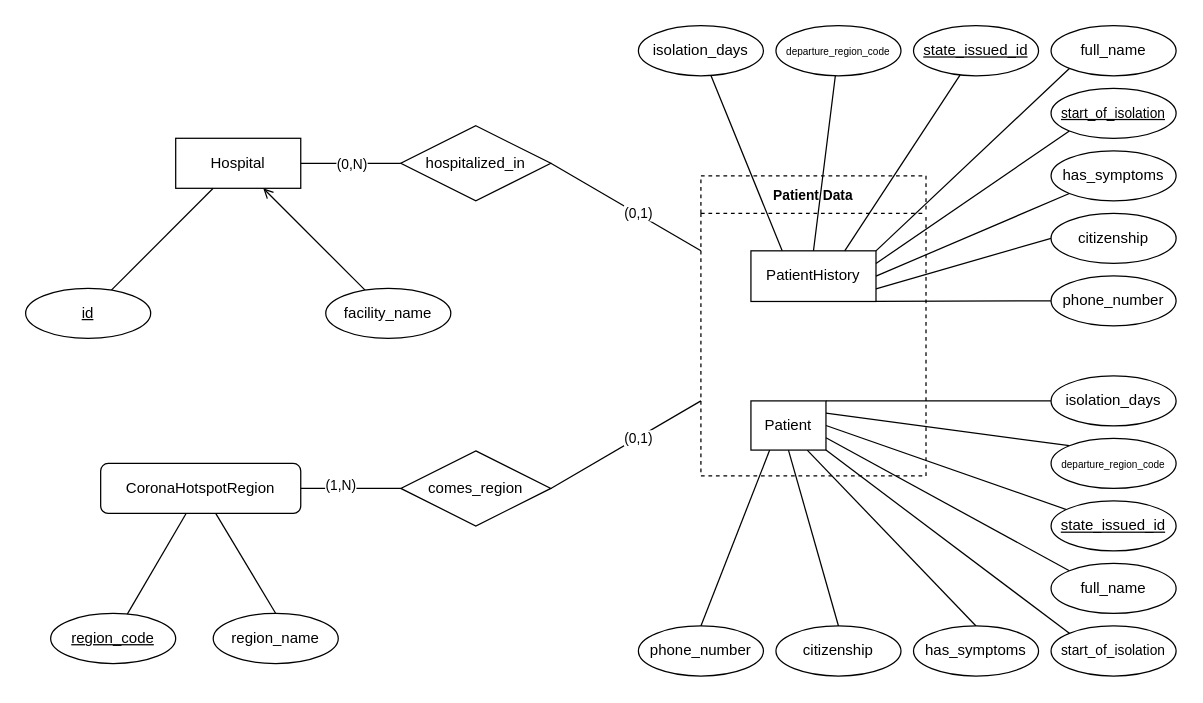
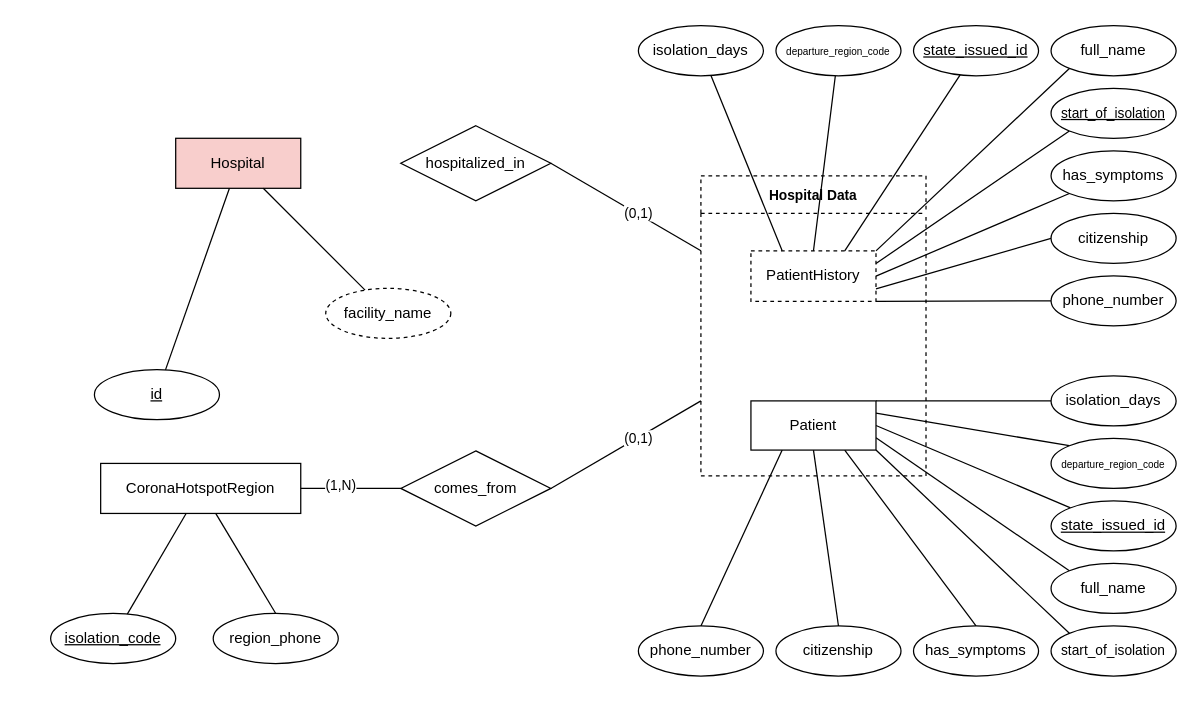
(238, 163) -> (238, 163)
(352, 163) -> none
(267, 192) -> (266, 191)
(813, 195) -> (813, 195)
(813, 276) -> (813, 276)
(88, 313) -> (157, 394)
(388, 313) -> (388, 313)
(788, 425) -> (813, 425)
(201, 488) -> (201, 488)
(476, 488) -> (476, 488)
(113, 638) -> (113, 638)
(276, 638) -> (276, 638)
